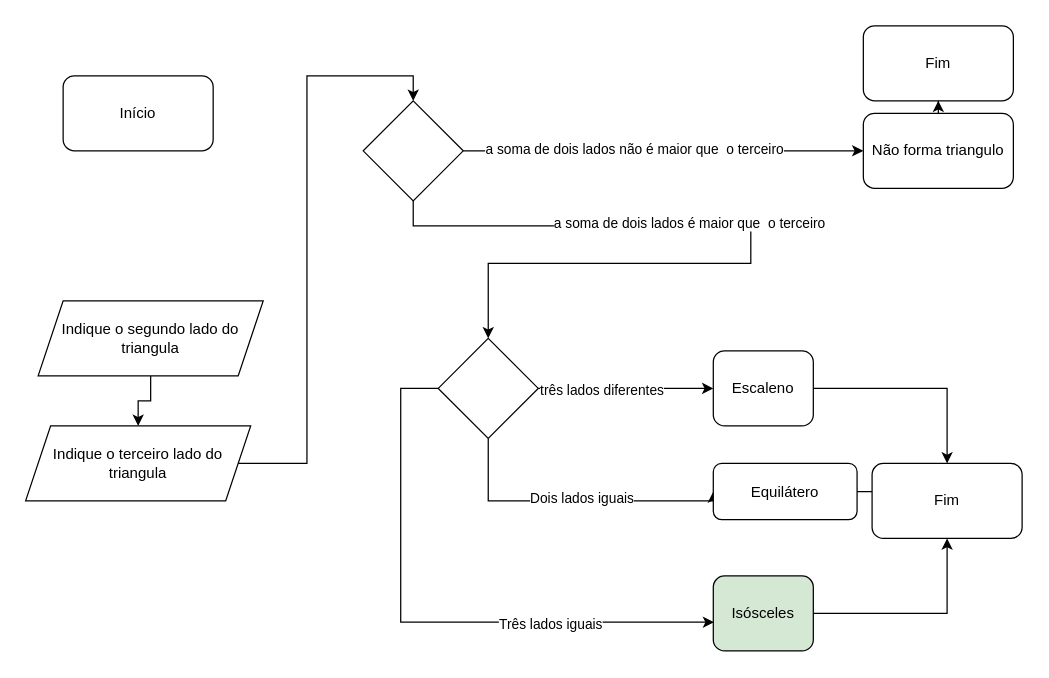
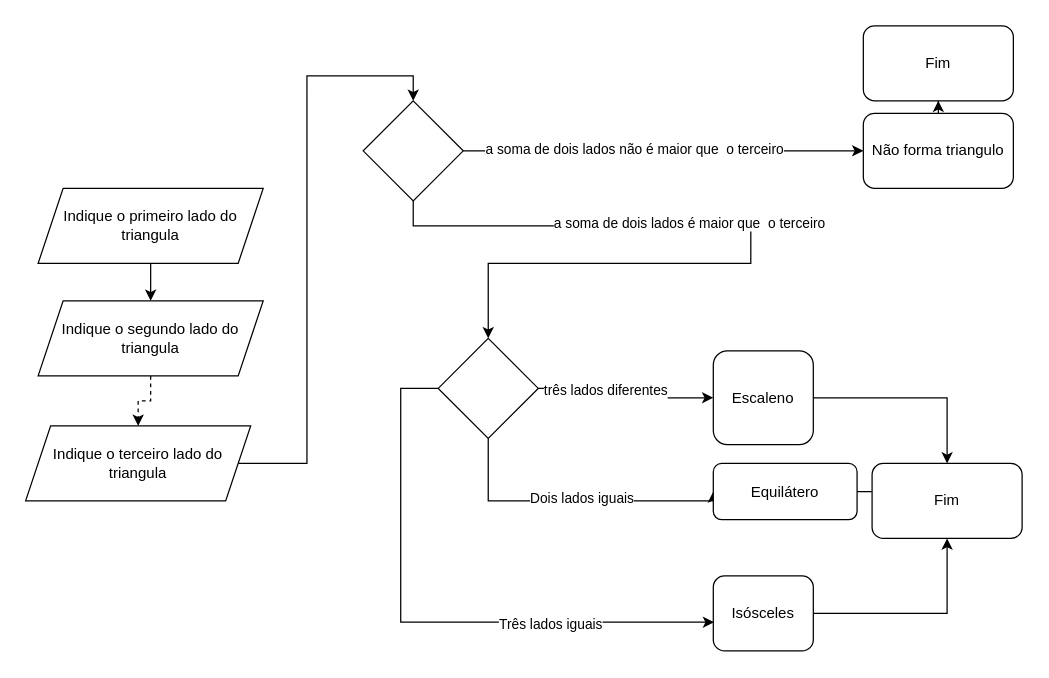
(138, 113) -> none
none -> (151, 226)
none -> (151, 286)
(763, 388) -> (763, 398)
(149, 401) -> (149, 401)
(763, 613) -> (763, 613)
